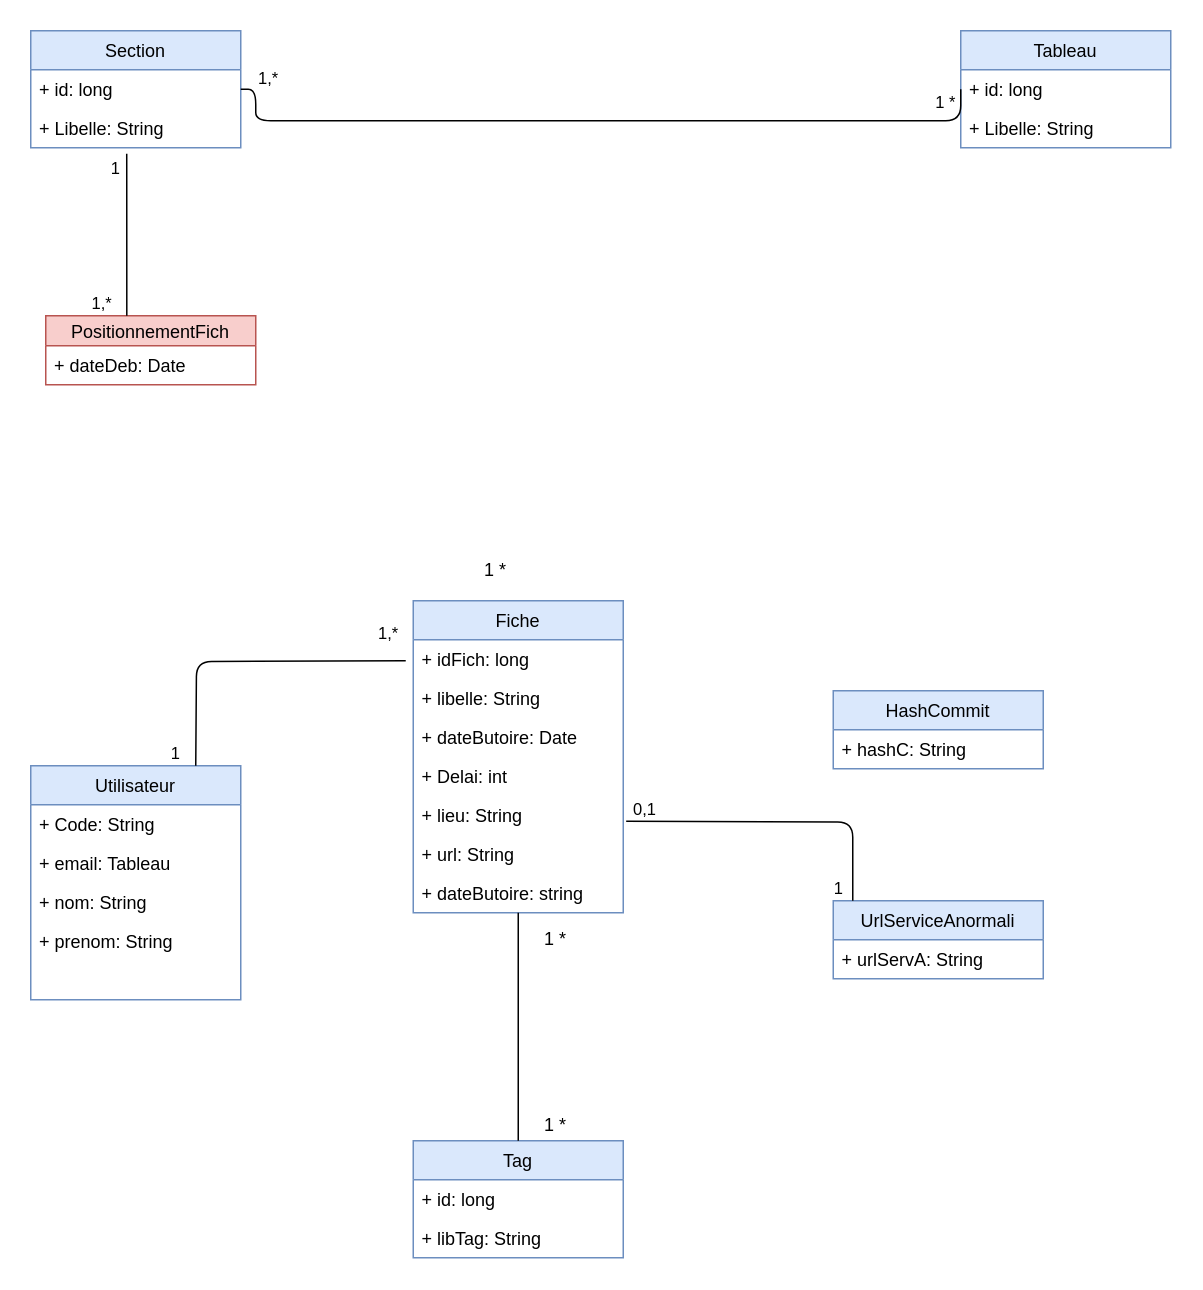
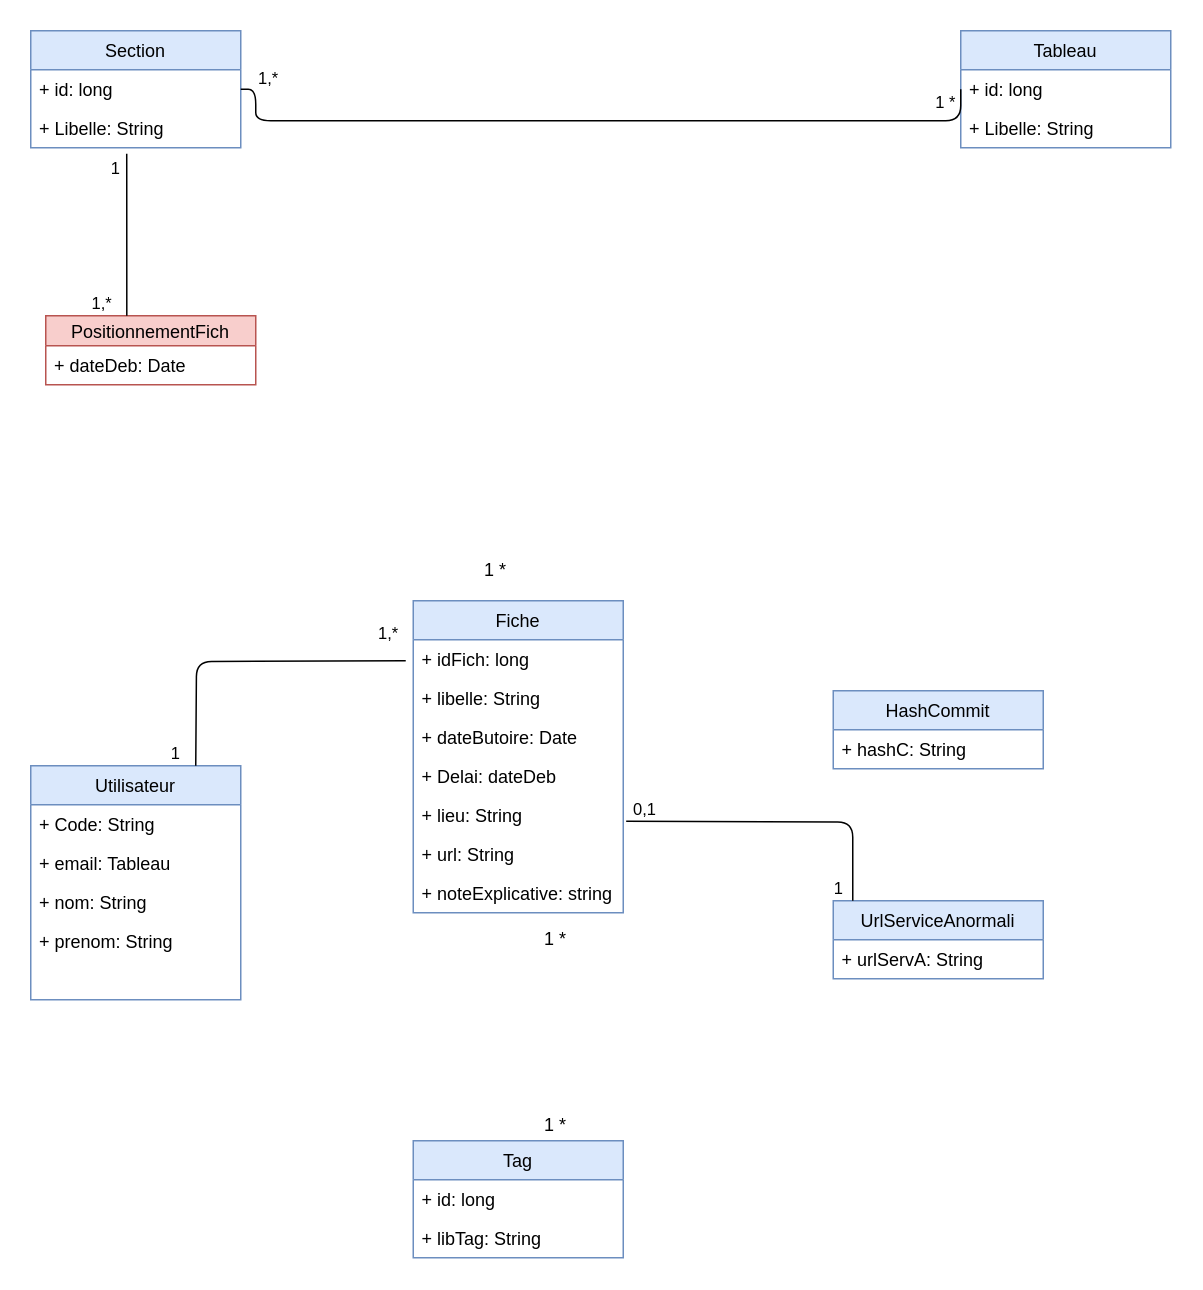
(468, 777) -> (490, 777)
(516, 894) -> (531, 894)
(518, 1028) -> none
